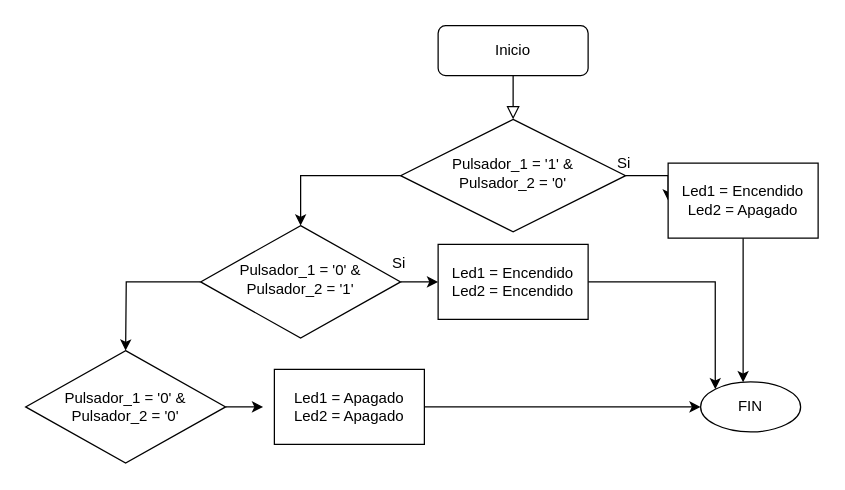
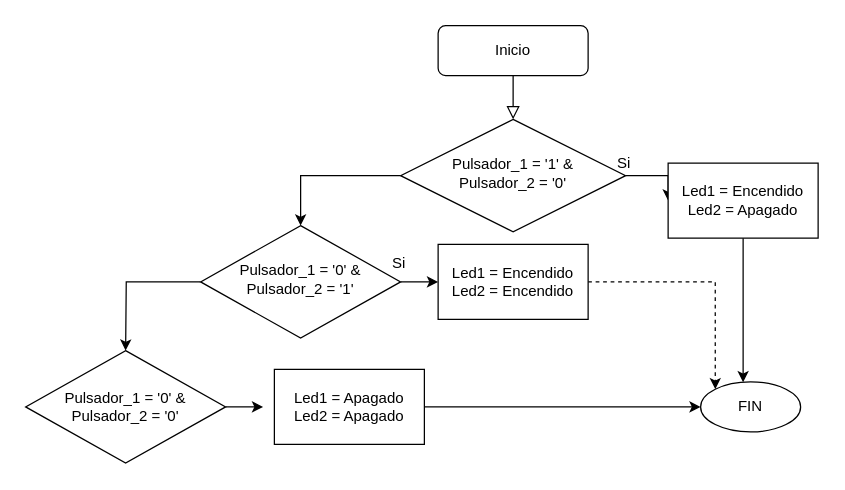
(702, 282) -> (702, 282)
